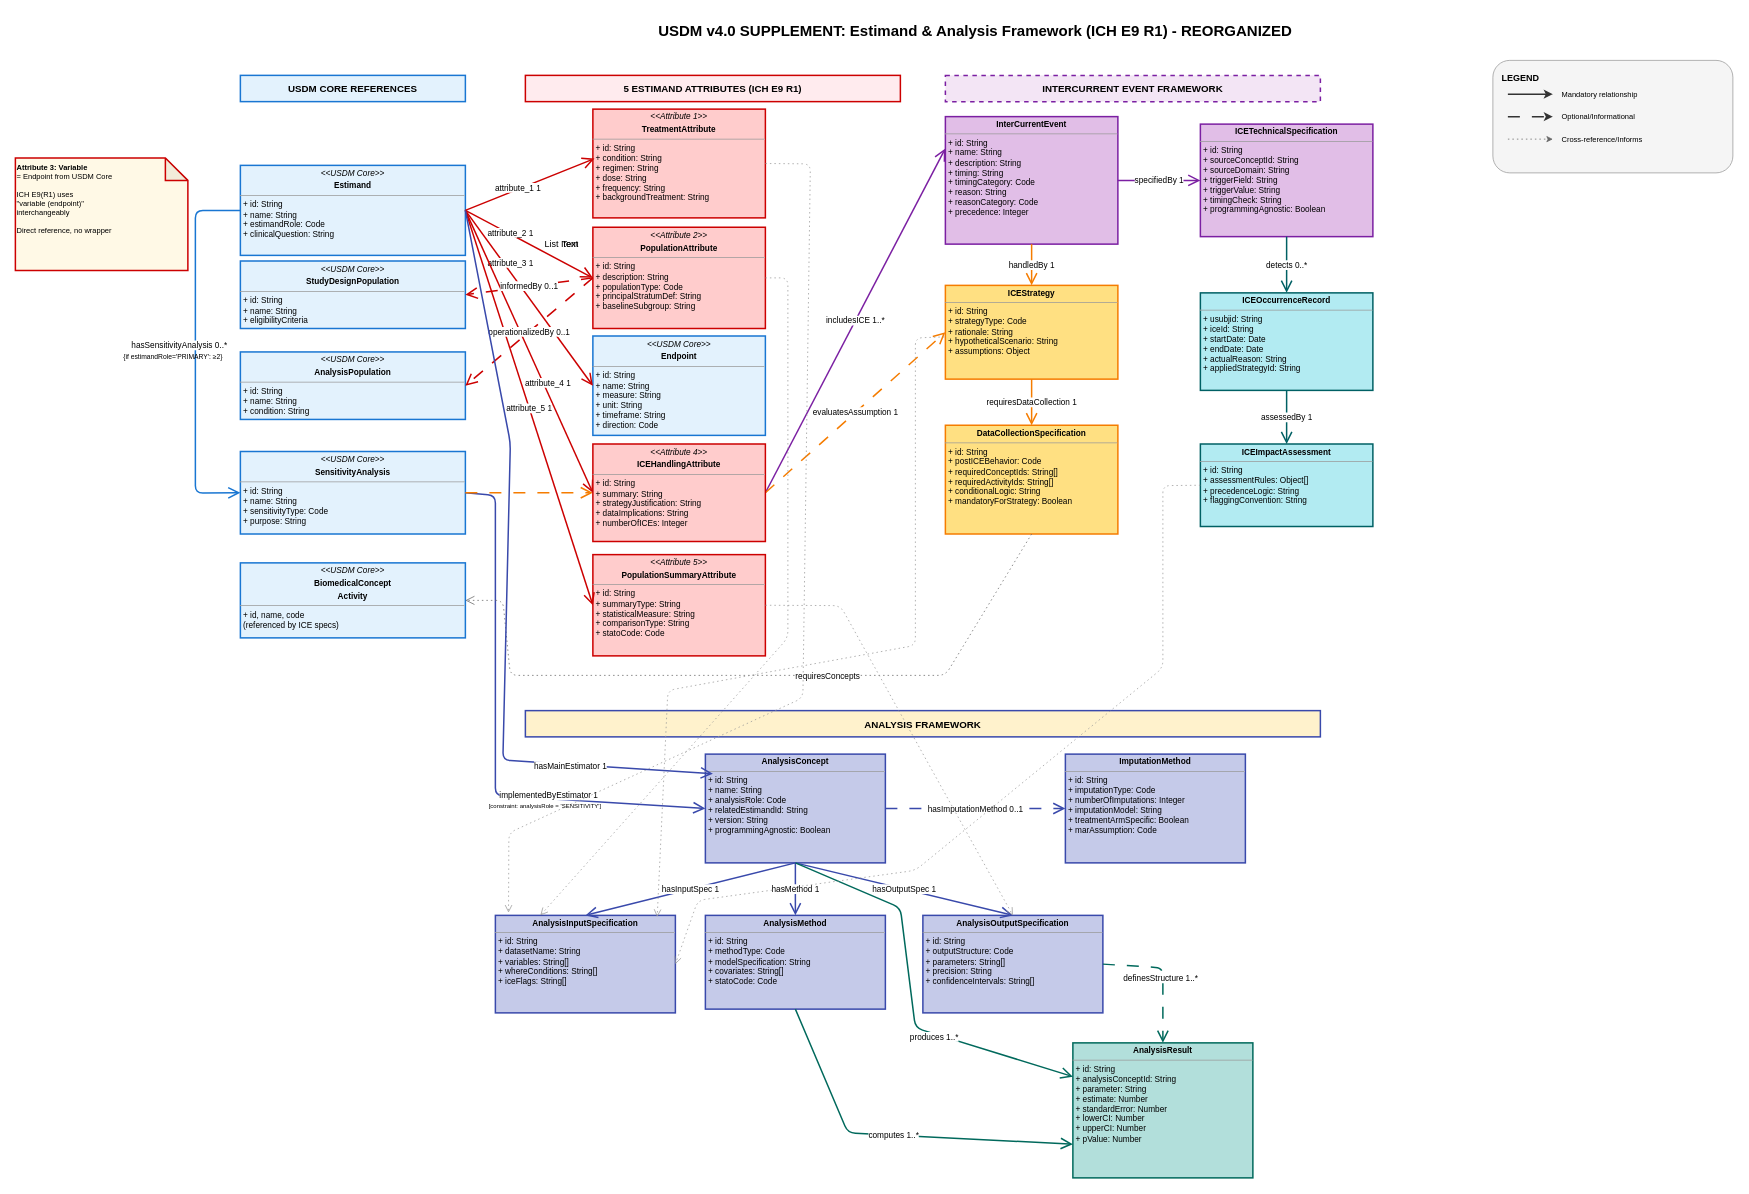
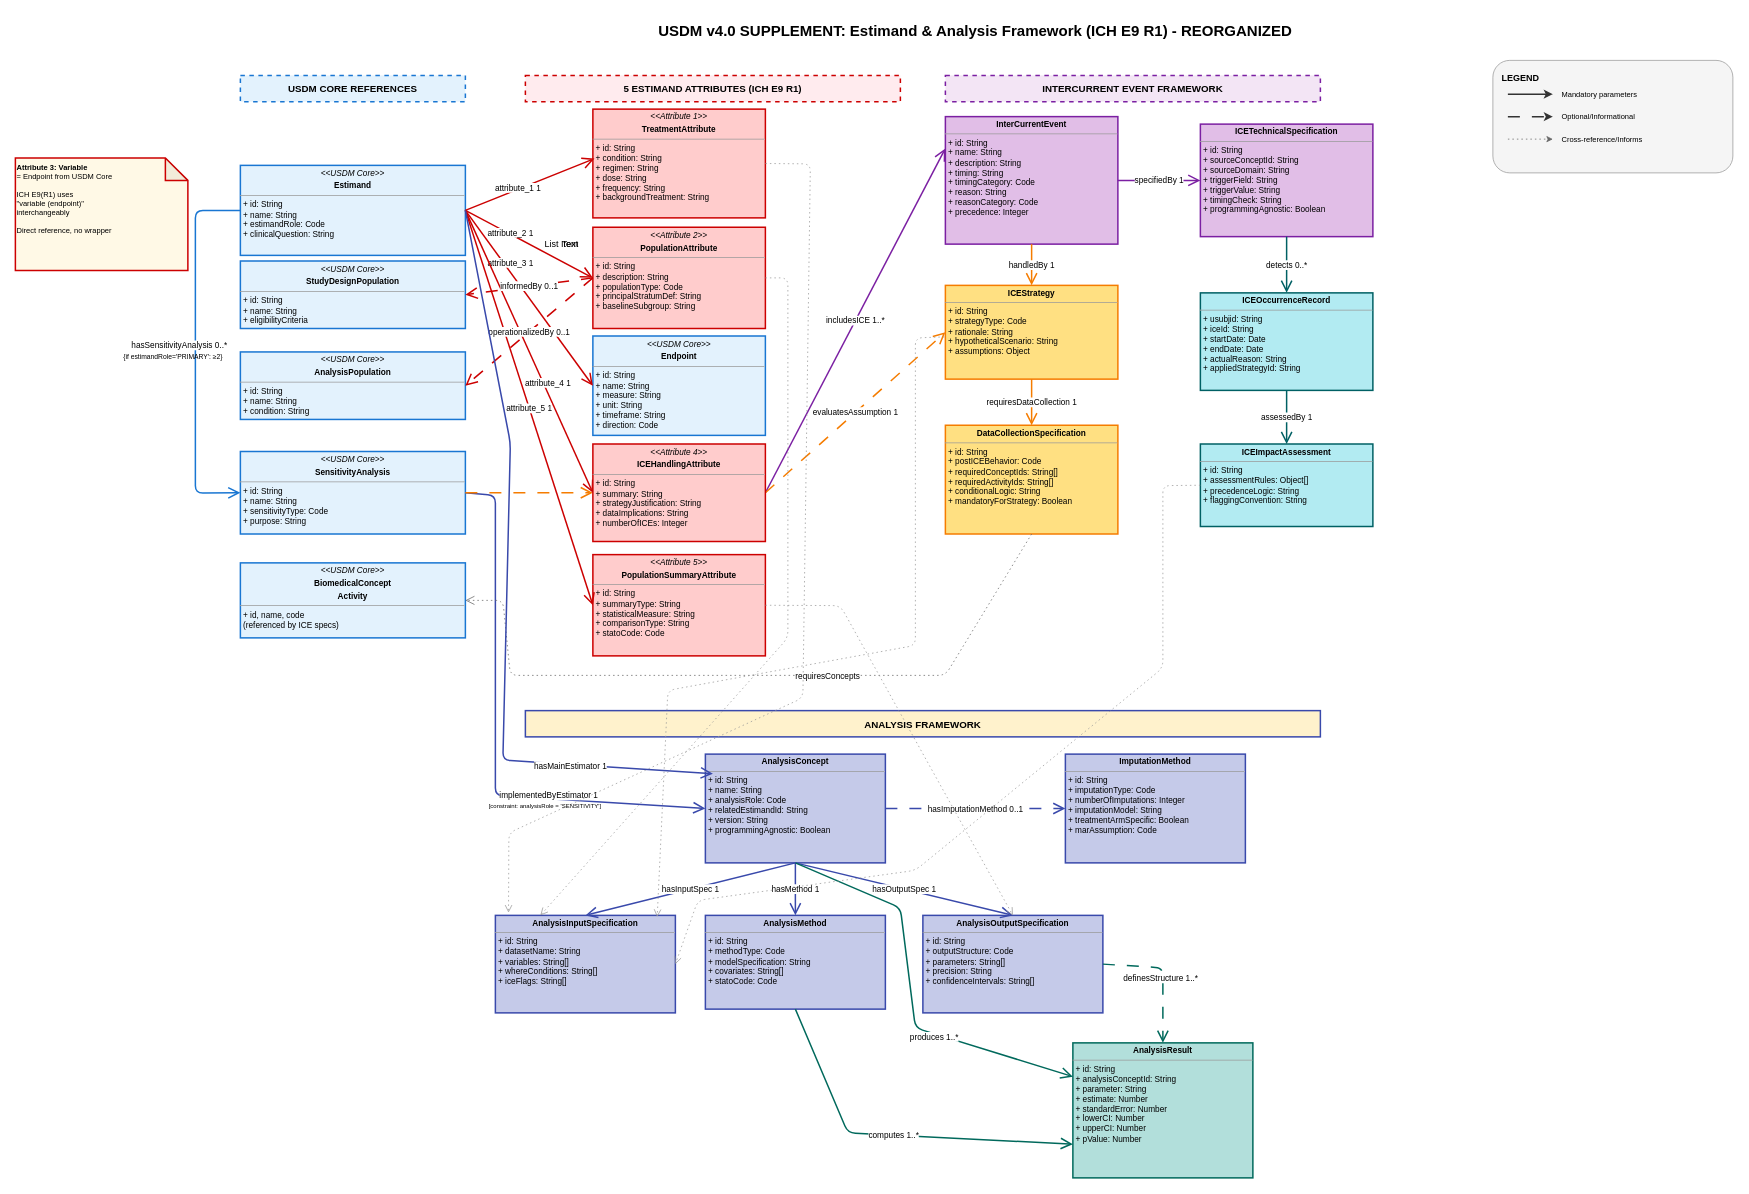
(353, 89) -> (353, 89)
(713, 89) -> (713, 89)
(1604, 94) -> (1603, 94)
